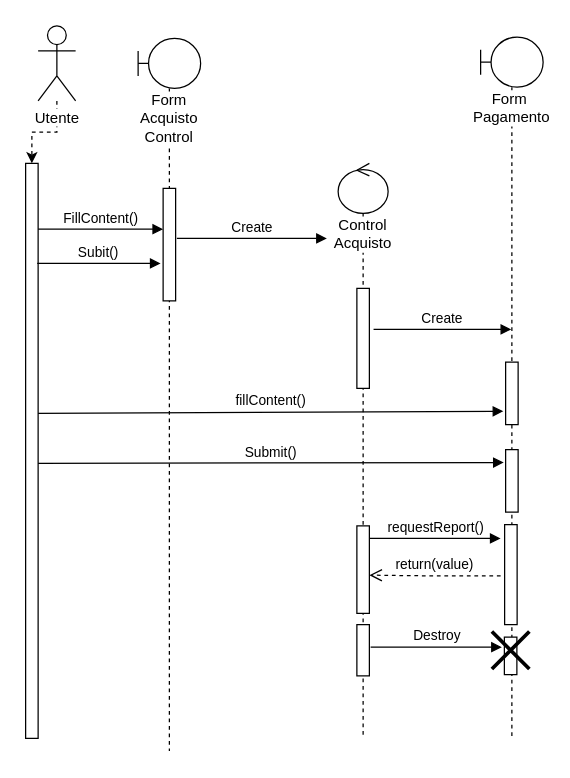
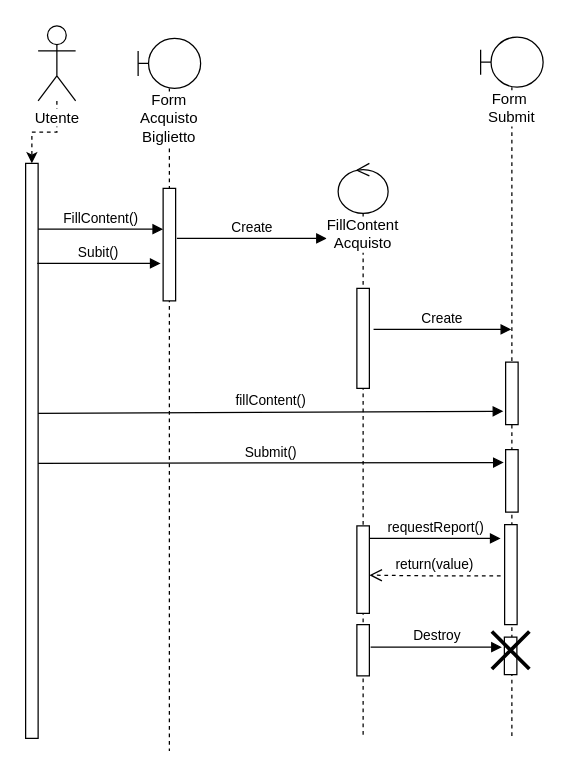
(512, 118) -> (512, 109)
(169, 128) -> (169, 137)
(363, 253) -> (363, 253)
